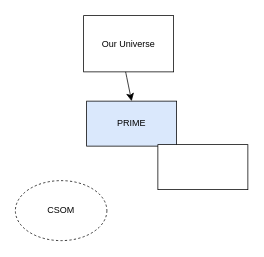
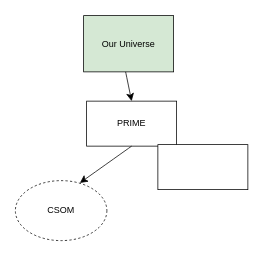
(129, 44) -> (129, 44)
(132, 123) -> (132, 123)
none -> (108, 163)
